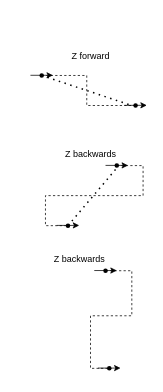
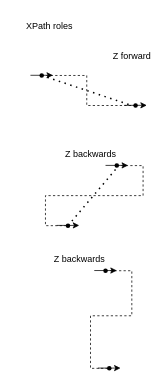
none -> (49, 27)
(90, 57) -> (132, 57)
